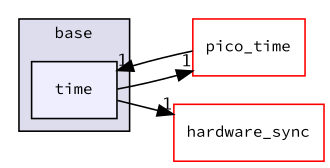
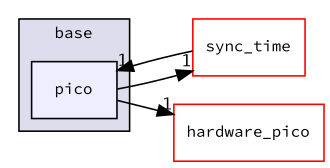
(249, 47) -> (249, 47)
(74, 90) -> (74, 90)
(249, 133) -> (249, 133)
